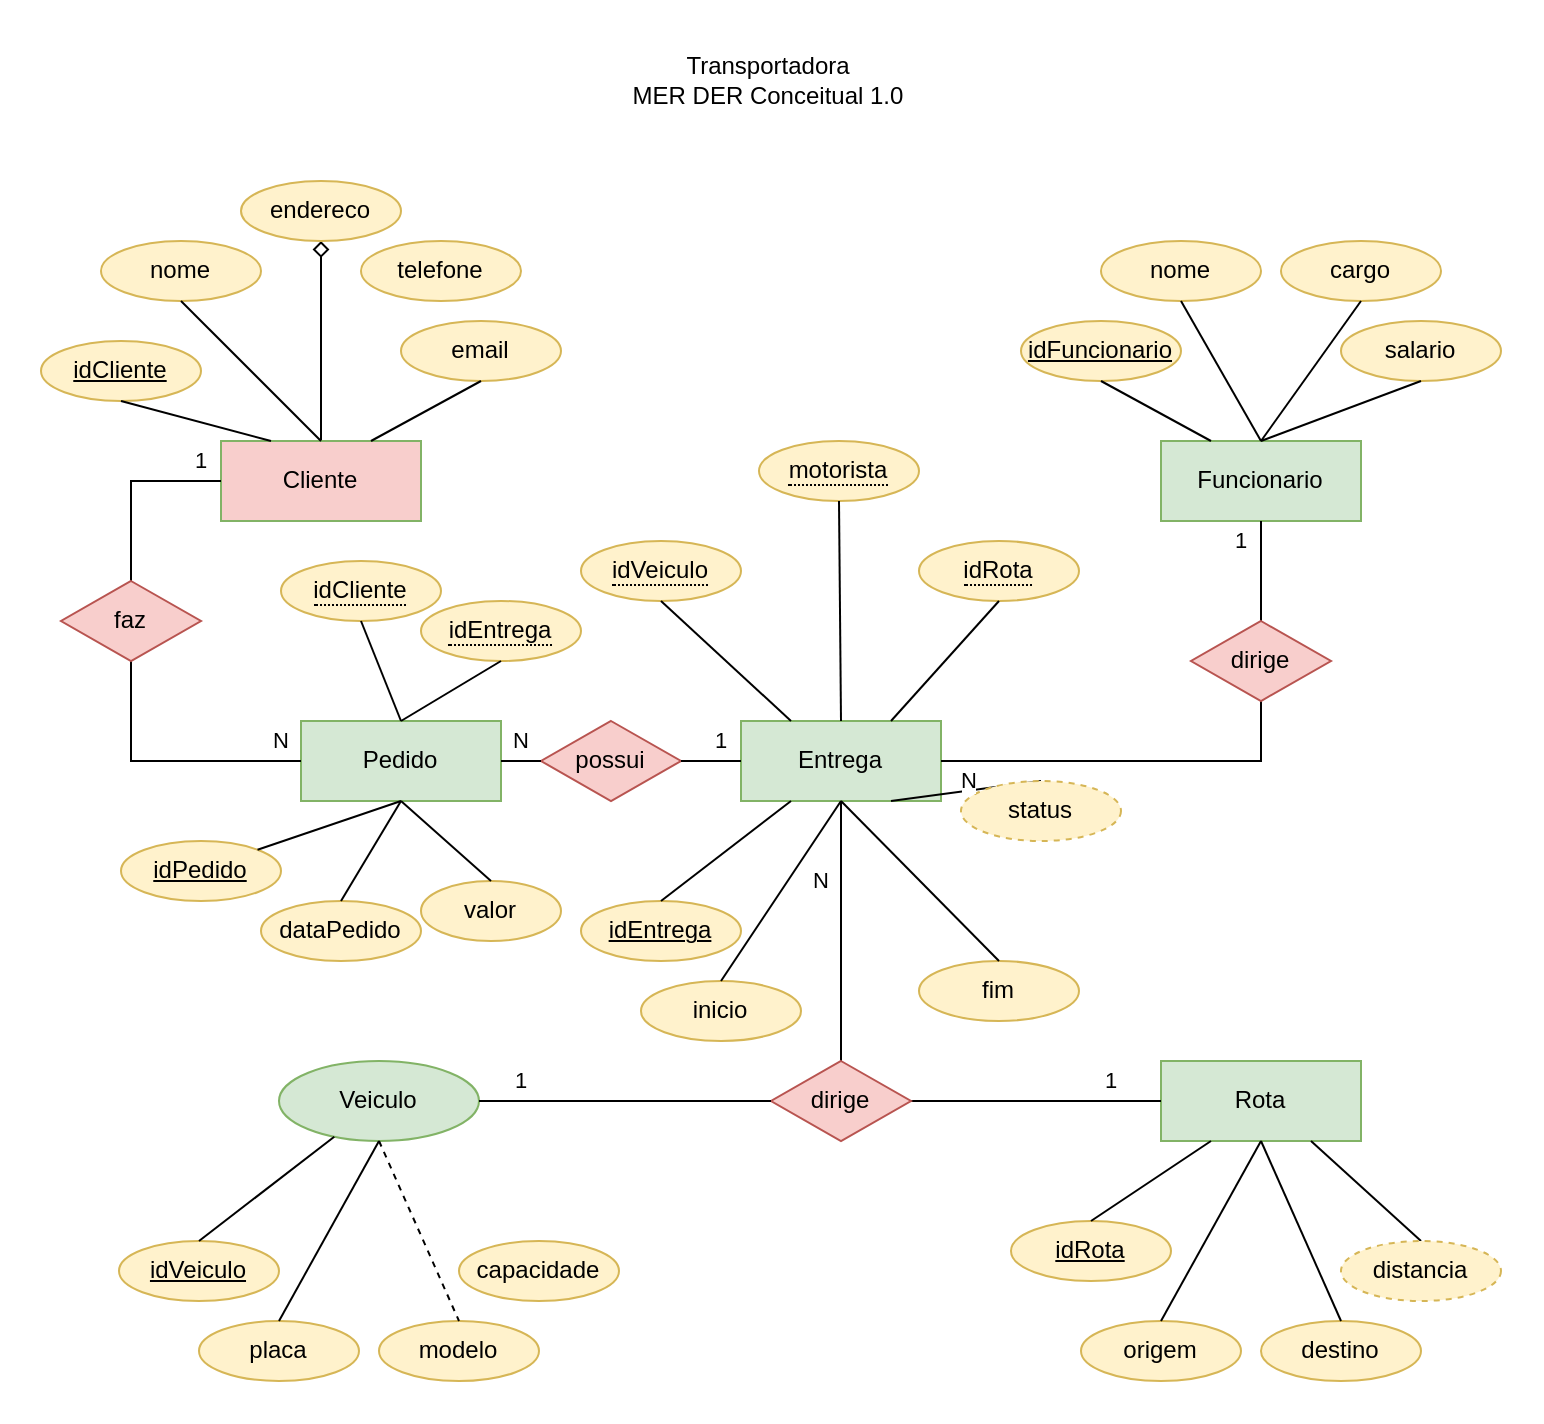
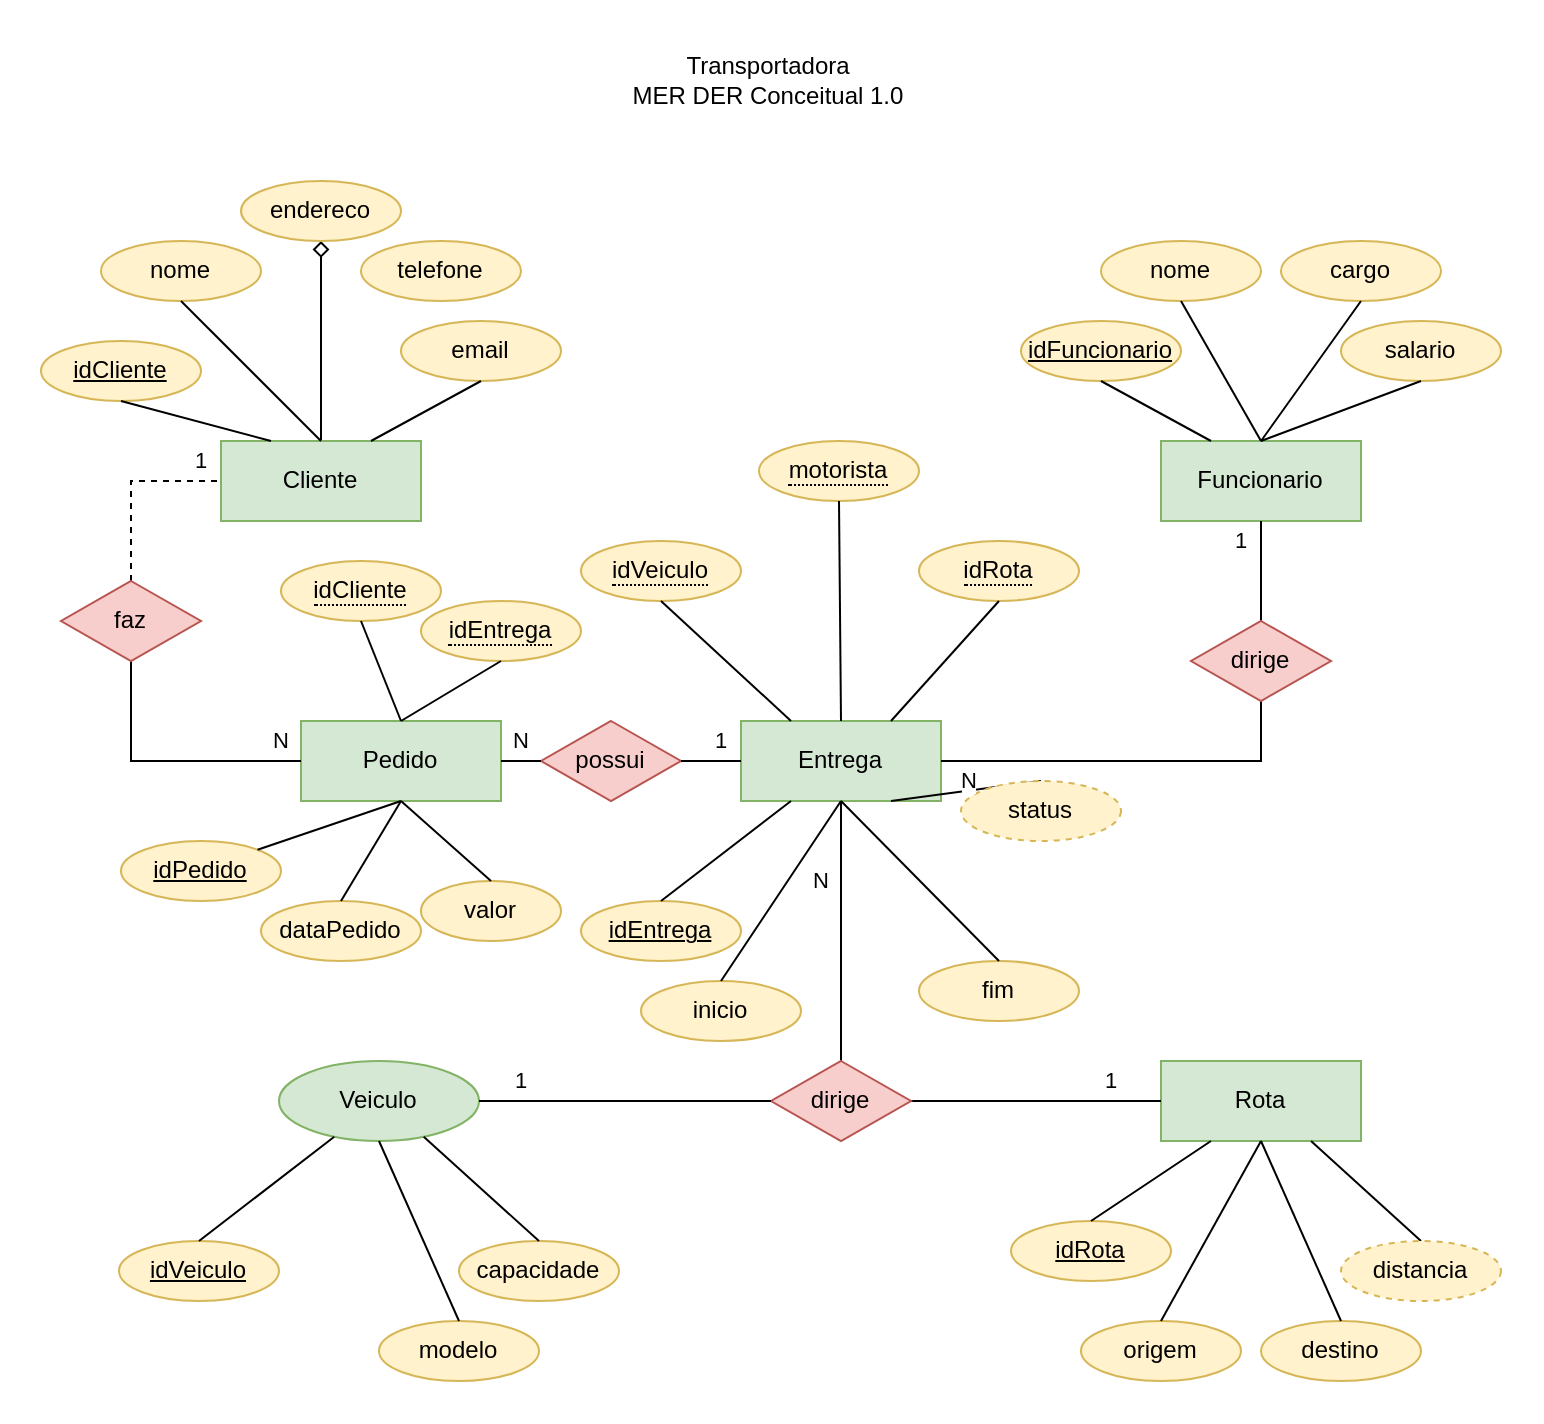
(321, 481) -> (321, 481)
(131, 484) -> (131, 484)
none -> (481, 1189)
(419, 1230) -> (419, 1230)
(329, 1231) -> none
(279, 1351) -> none
